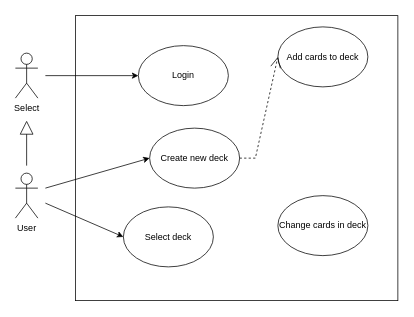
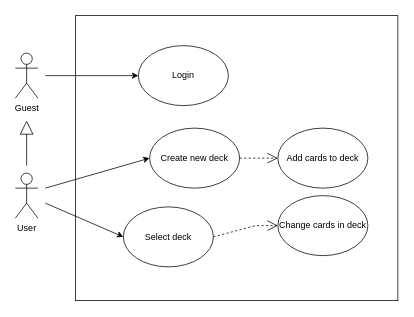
(323, 57) -> (323, 158)
(27, 109) -> (27, 109)
none -> (244, 229)
